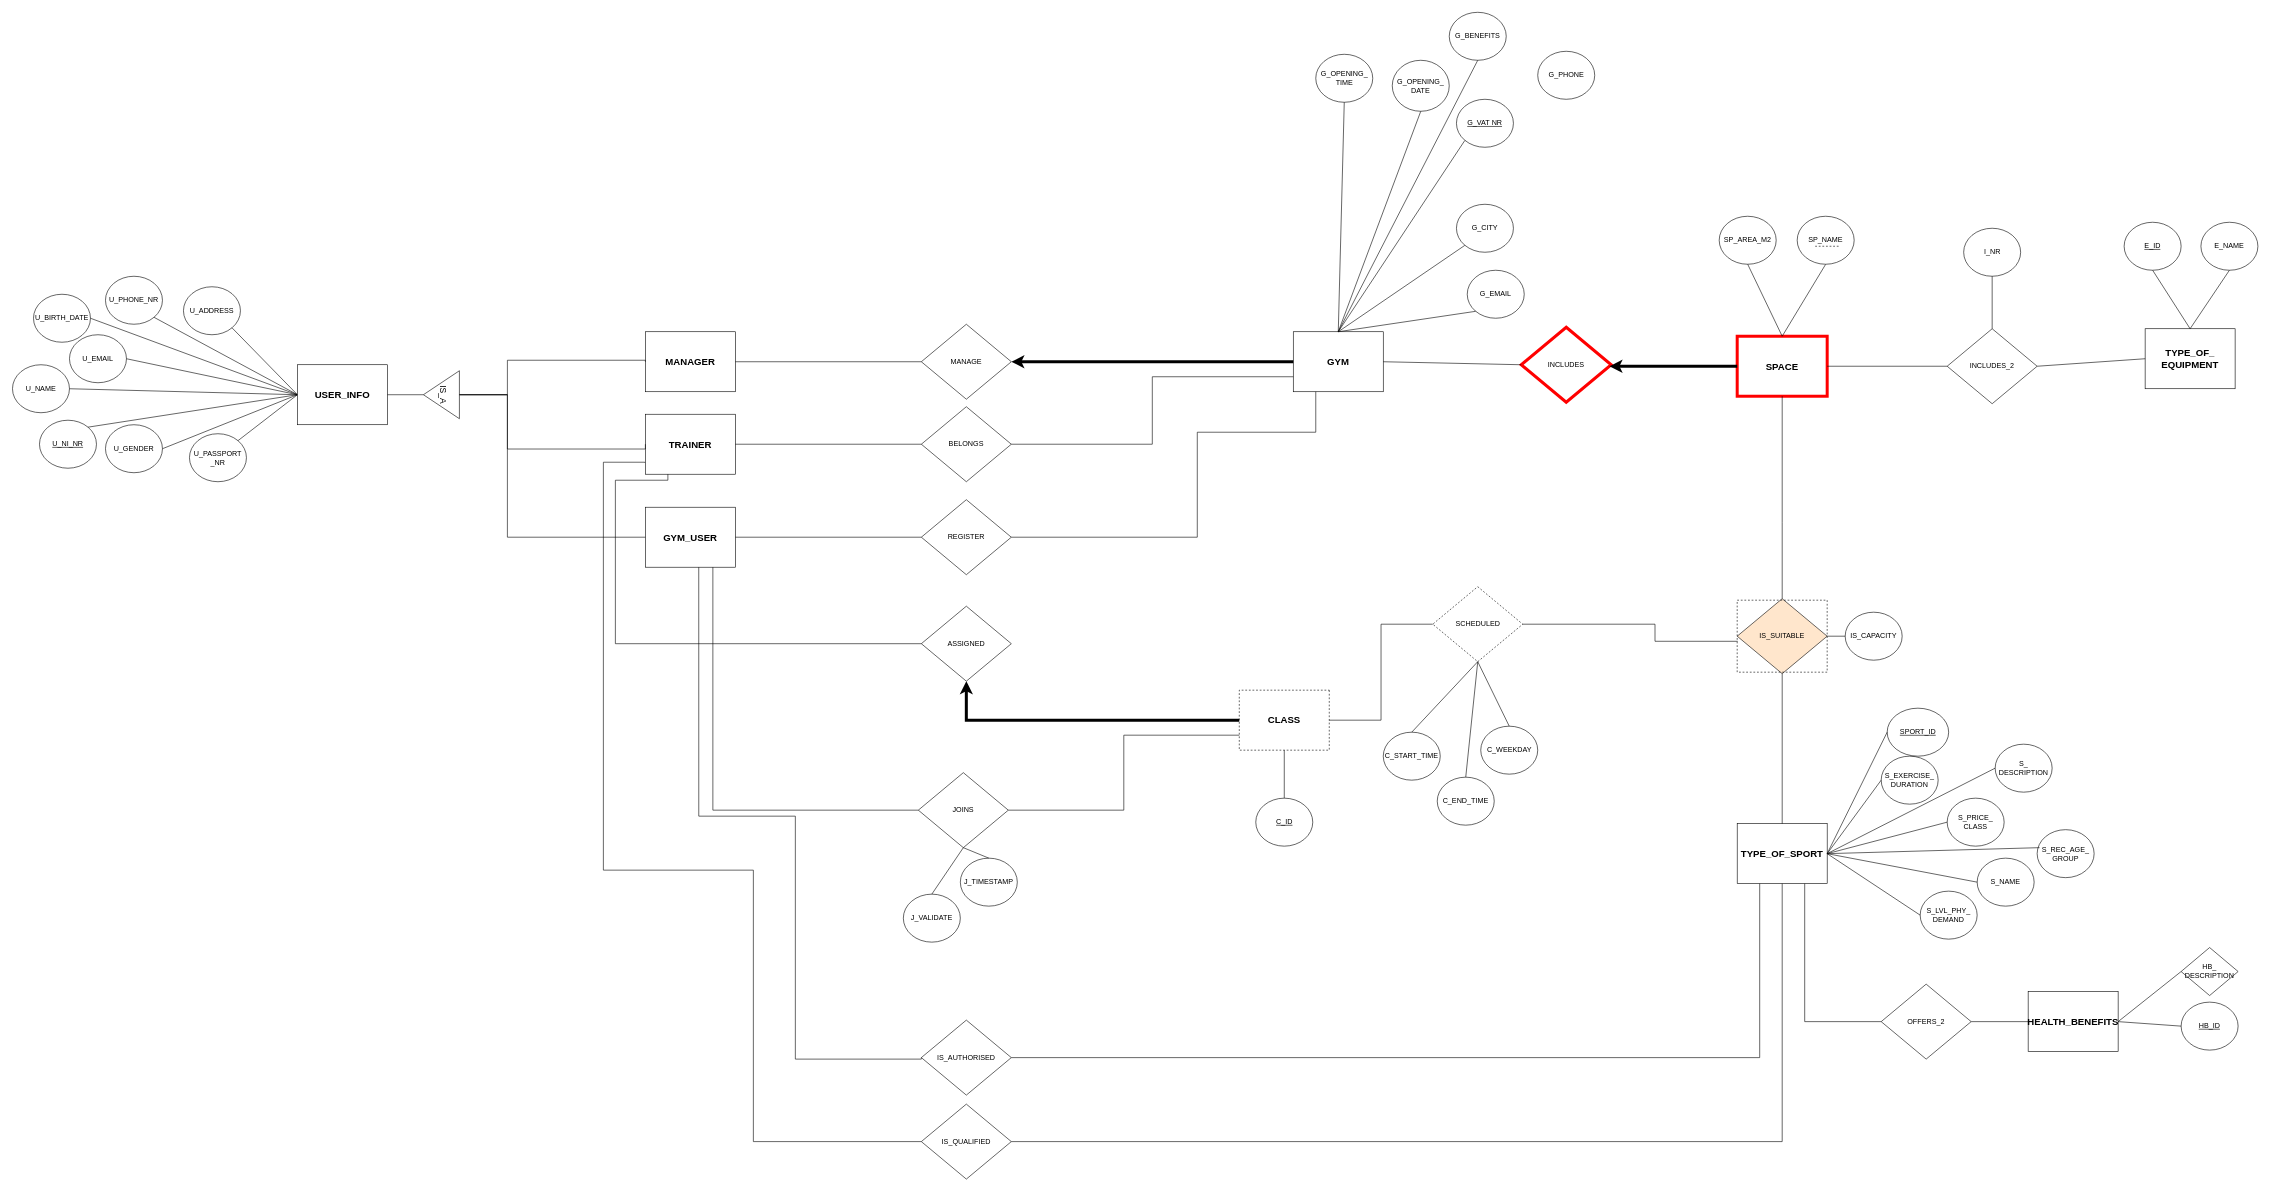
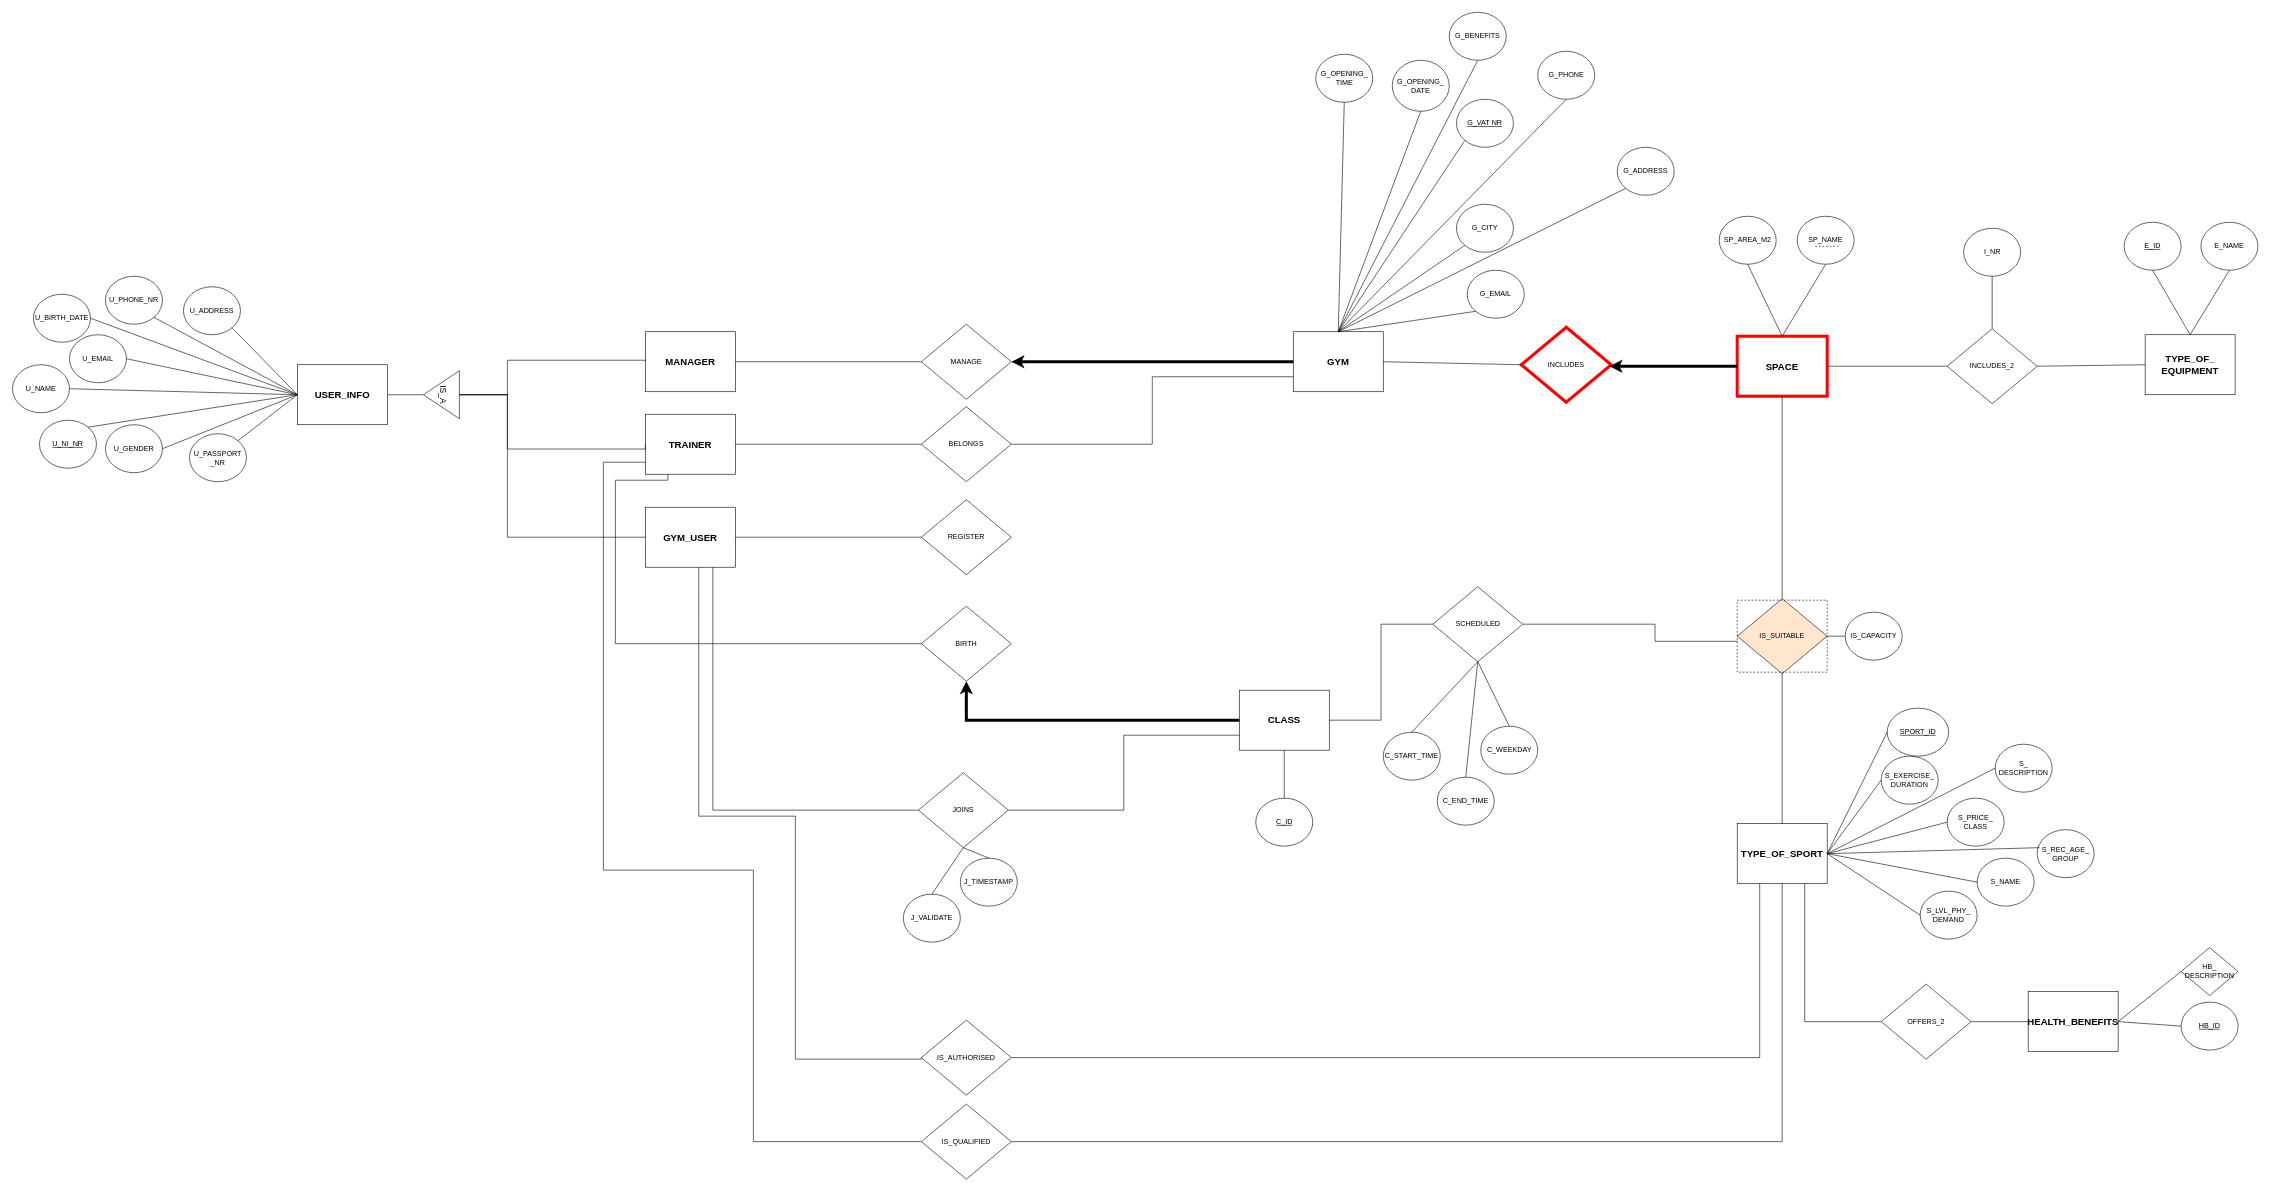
none -> (1646, 171)
none -> (1457, 211)
none -> (1484, 259)
(2190, 359) -> (2190, 365)
(1197, 498) -> none
(1478, 624) -> (1478, 624)
(966, 644) -> (966, 644)
(1284, 720) -> (1284, 720)
